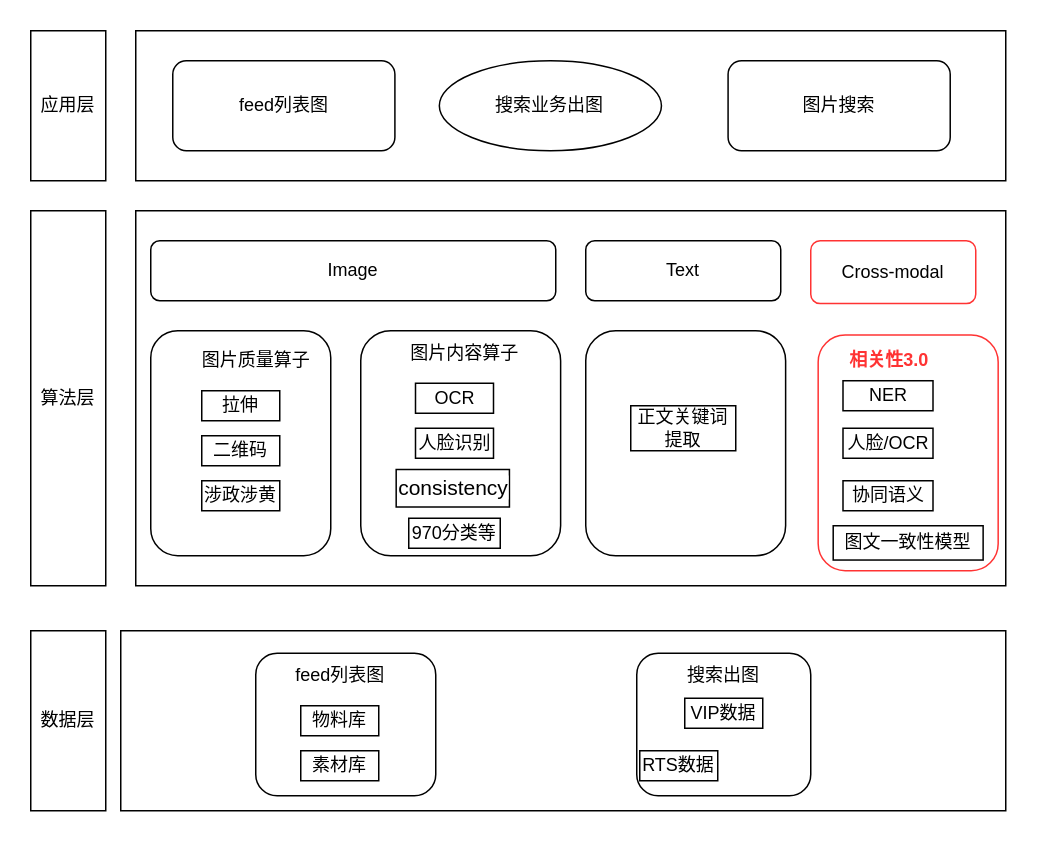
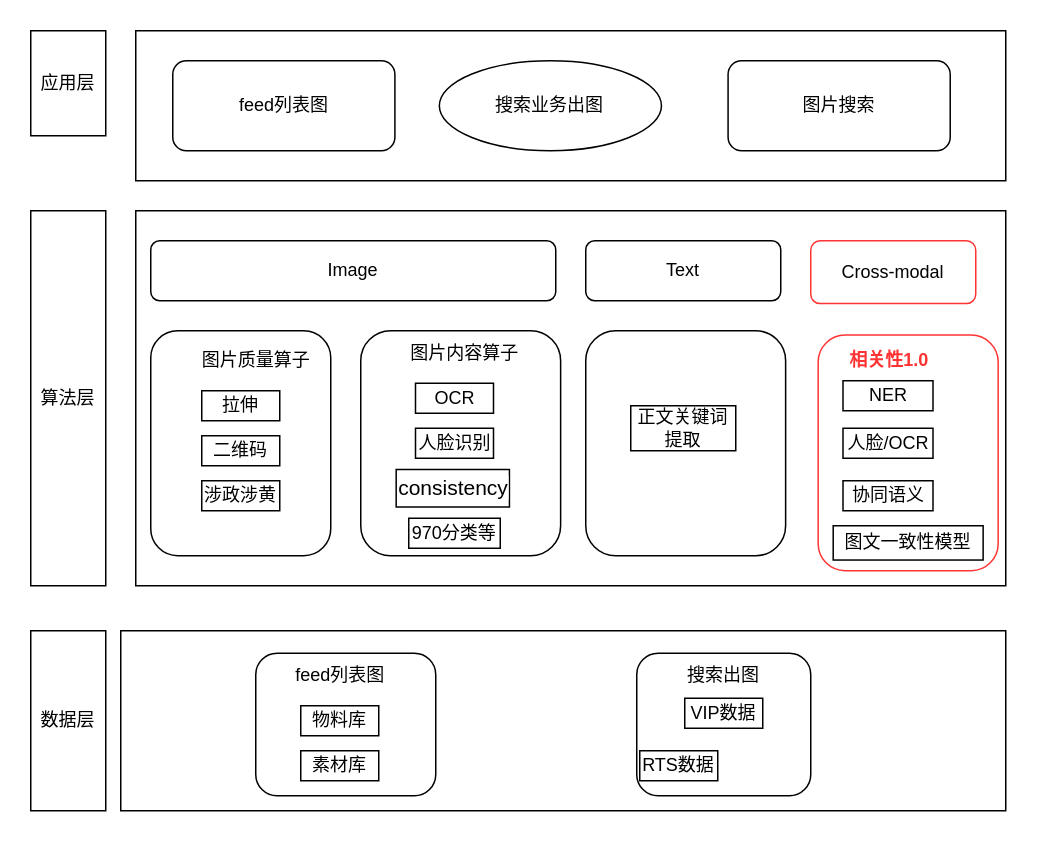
(68, 106) -> (68, 83)
(890, 361) -> (890, 361)
